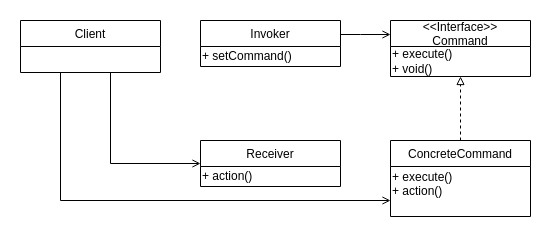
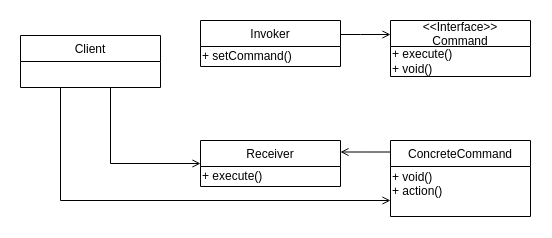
(91, 47) -> (91, 62)
(461, 112) -> none
none -> (367, 152)
(233, 177) -> (238, 177)
(428, 192) -> (423, 192)
